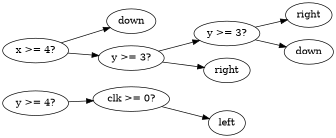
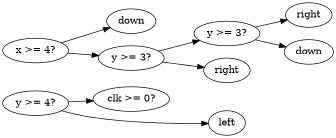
(182, 112) -> (131, 121)
